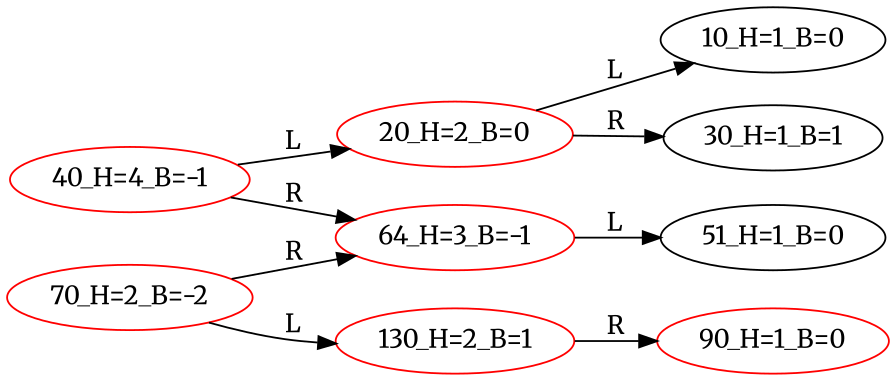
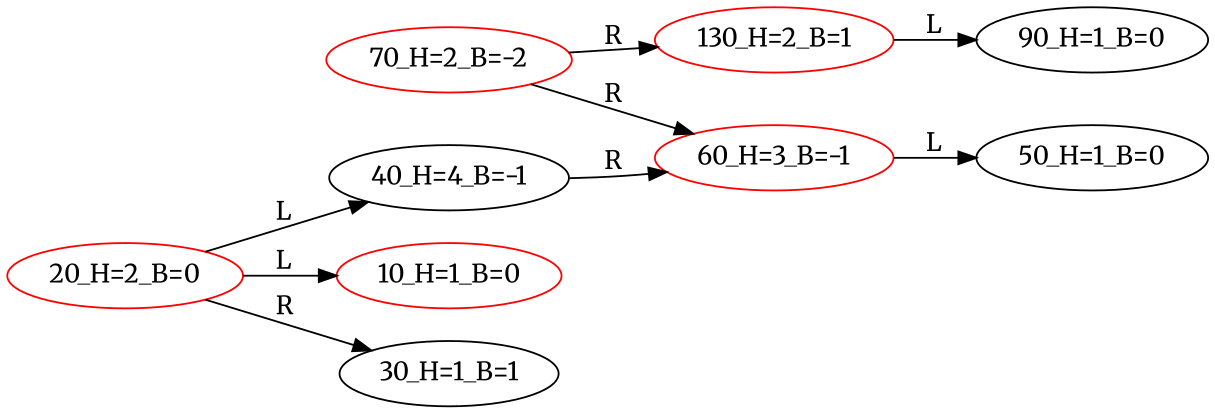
(773, 40) -> (449, 276)
(284, 158) -> (278, 230)
(130, 180) -> (449, 178)
(455, 238) -> (774, 158)
(773, 238) -> (1092, 158)
(294, 326) -> (613, 37)
(616, 327) -> (935, 26)
(773, 341) -> (1092, 40)
